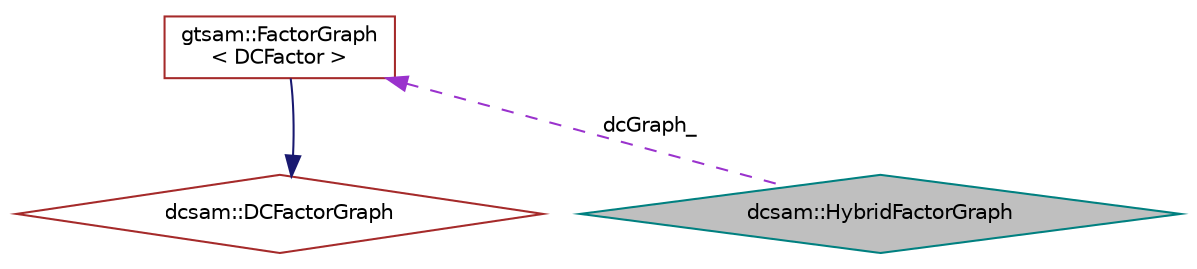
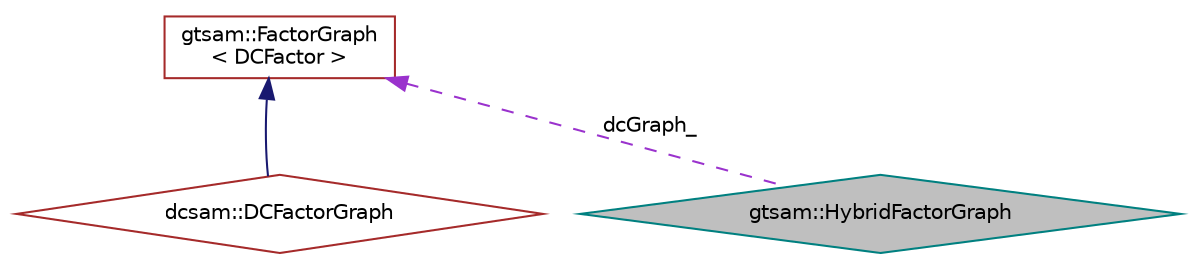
(293, 117) -> (266, 138)
(880, 214) -> (880, 214)
